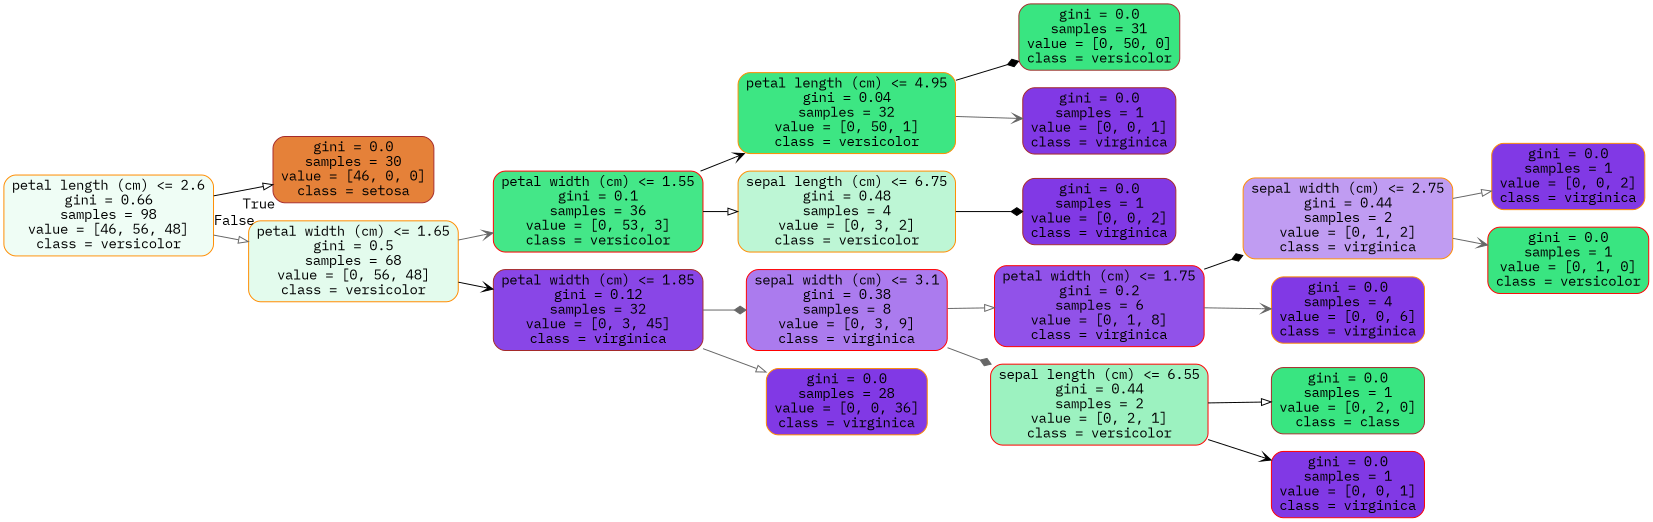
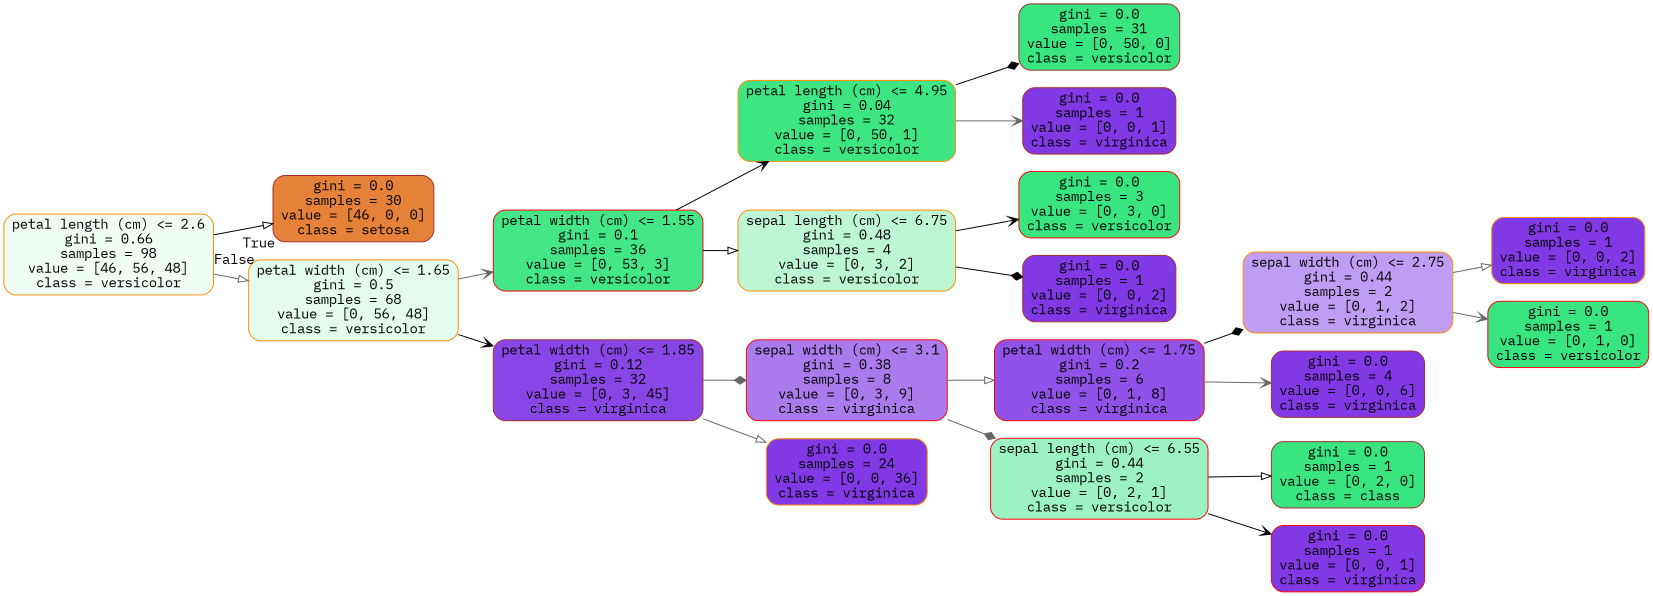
none -> (1099, 205)
(1348, 310) -> (1348, 384)
(847, 402) -> (847, 472)
